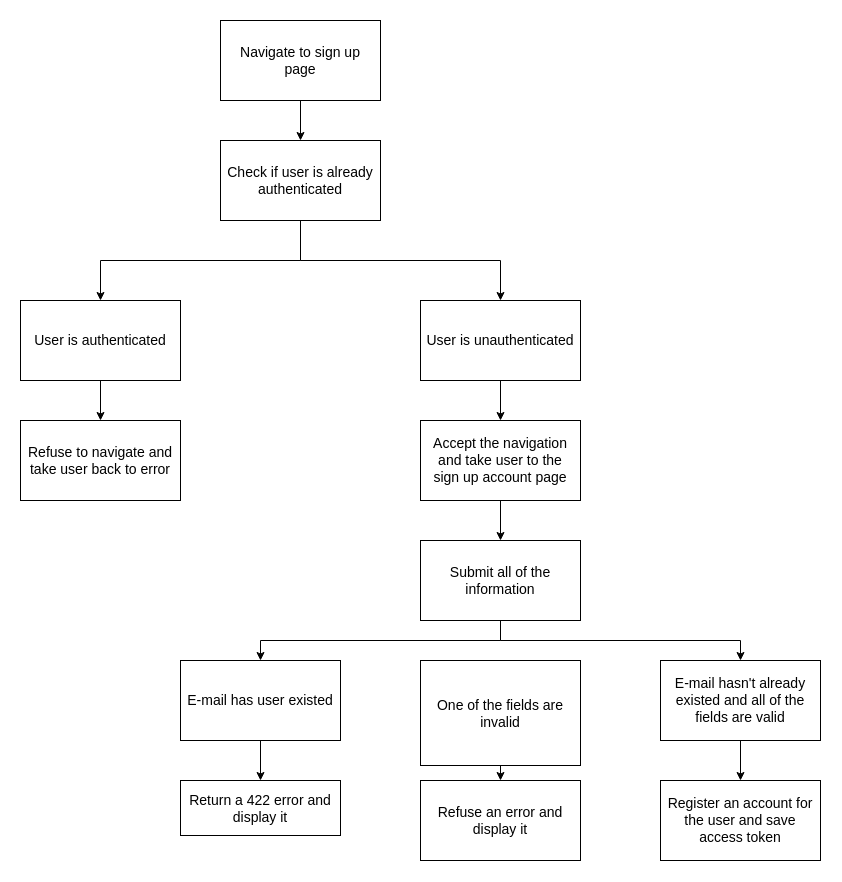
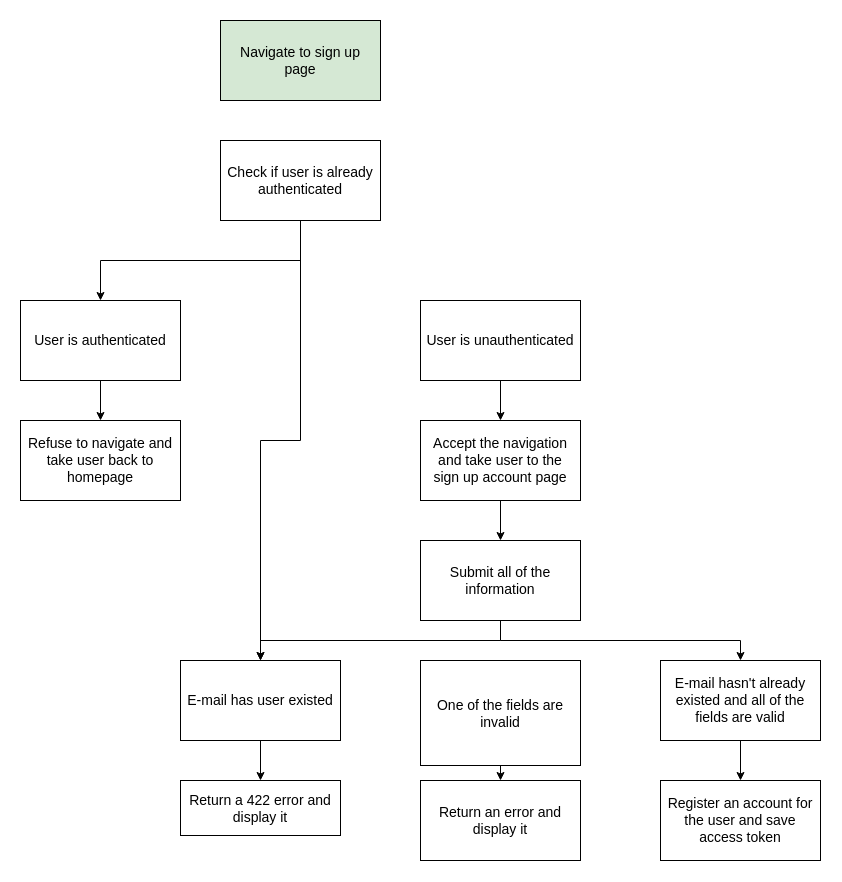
(301, 61) -> (301, 61)
(301, 117) -> none
(418, 261) -> (272, 441)
(101, 461) -> (101, 461)
(501, 821) -> (501, 821)
